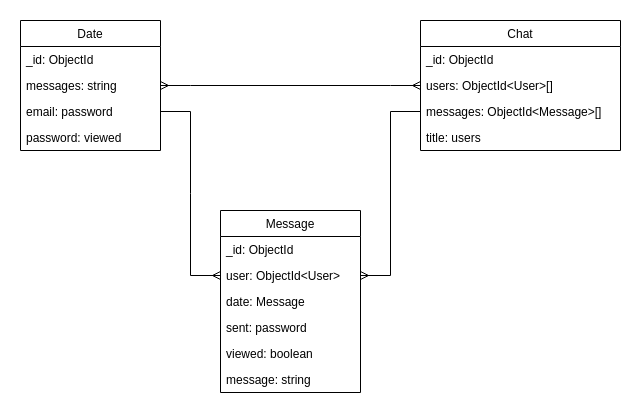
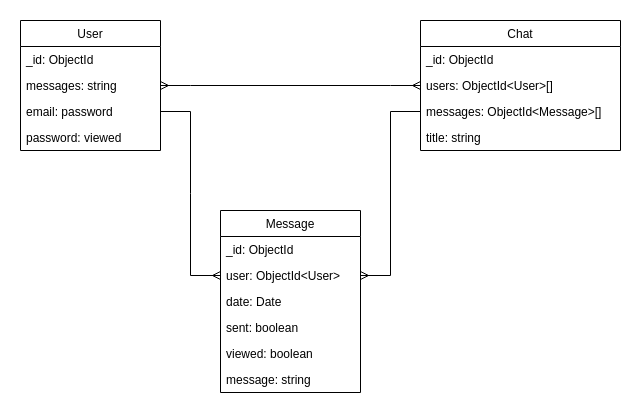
(90, 34) -> (90, 34)
(460, 138) -> (462, 138)
(267, 302) -> (256, 302)
(270, 328) -> (265, 328)
